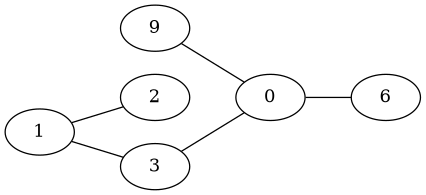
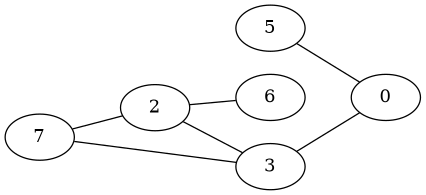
(155, 28) -> (270, 28)
(328, 97) -> (213, 103)
(40, 132) -> (40, 137)
none -> (213, 137)
